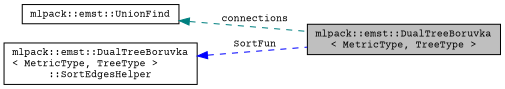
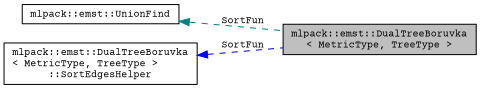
(252, 19) -> (240, 21)
